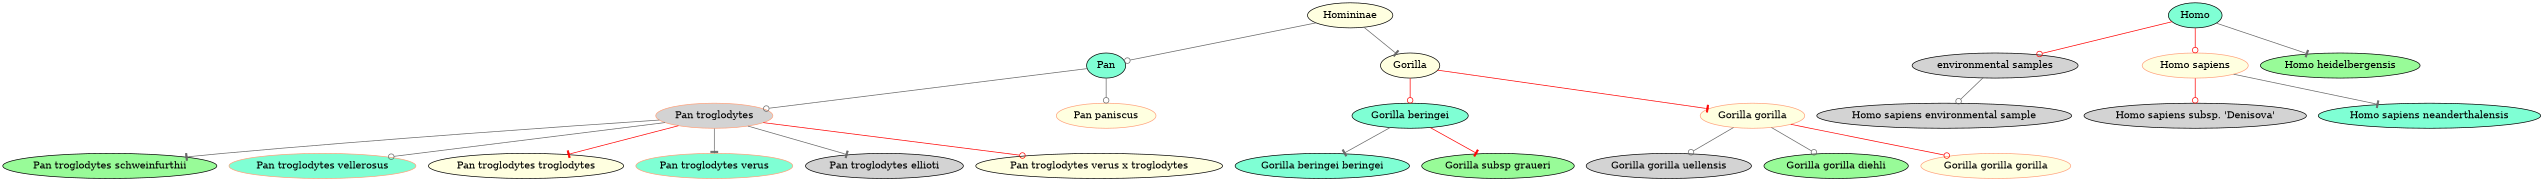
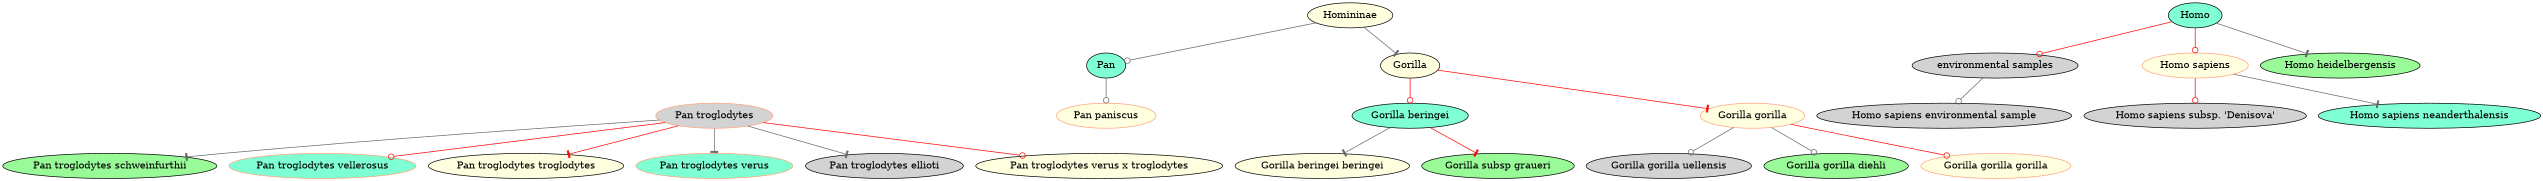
(928, 88) -> none
(530, 139) -> (530, 139)
(1322, 166) -> (1322, 166)
